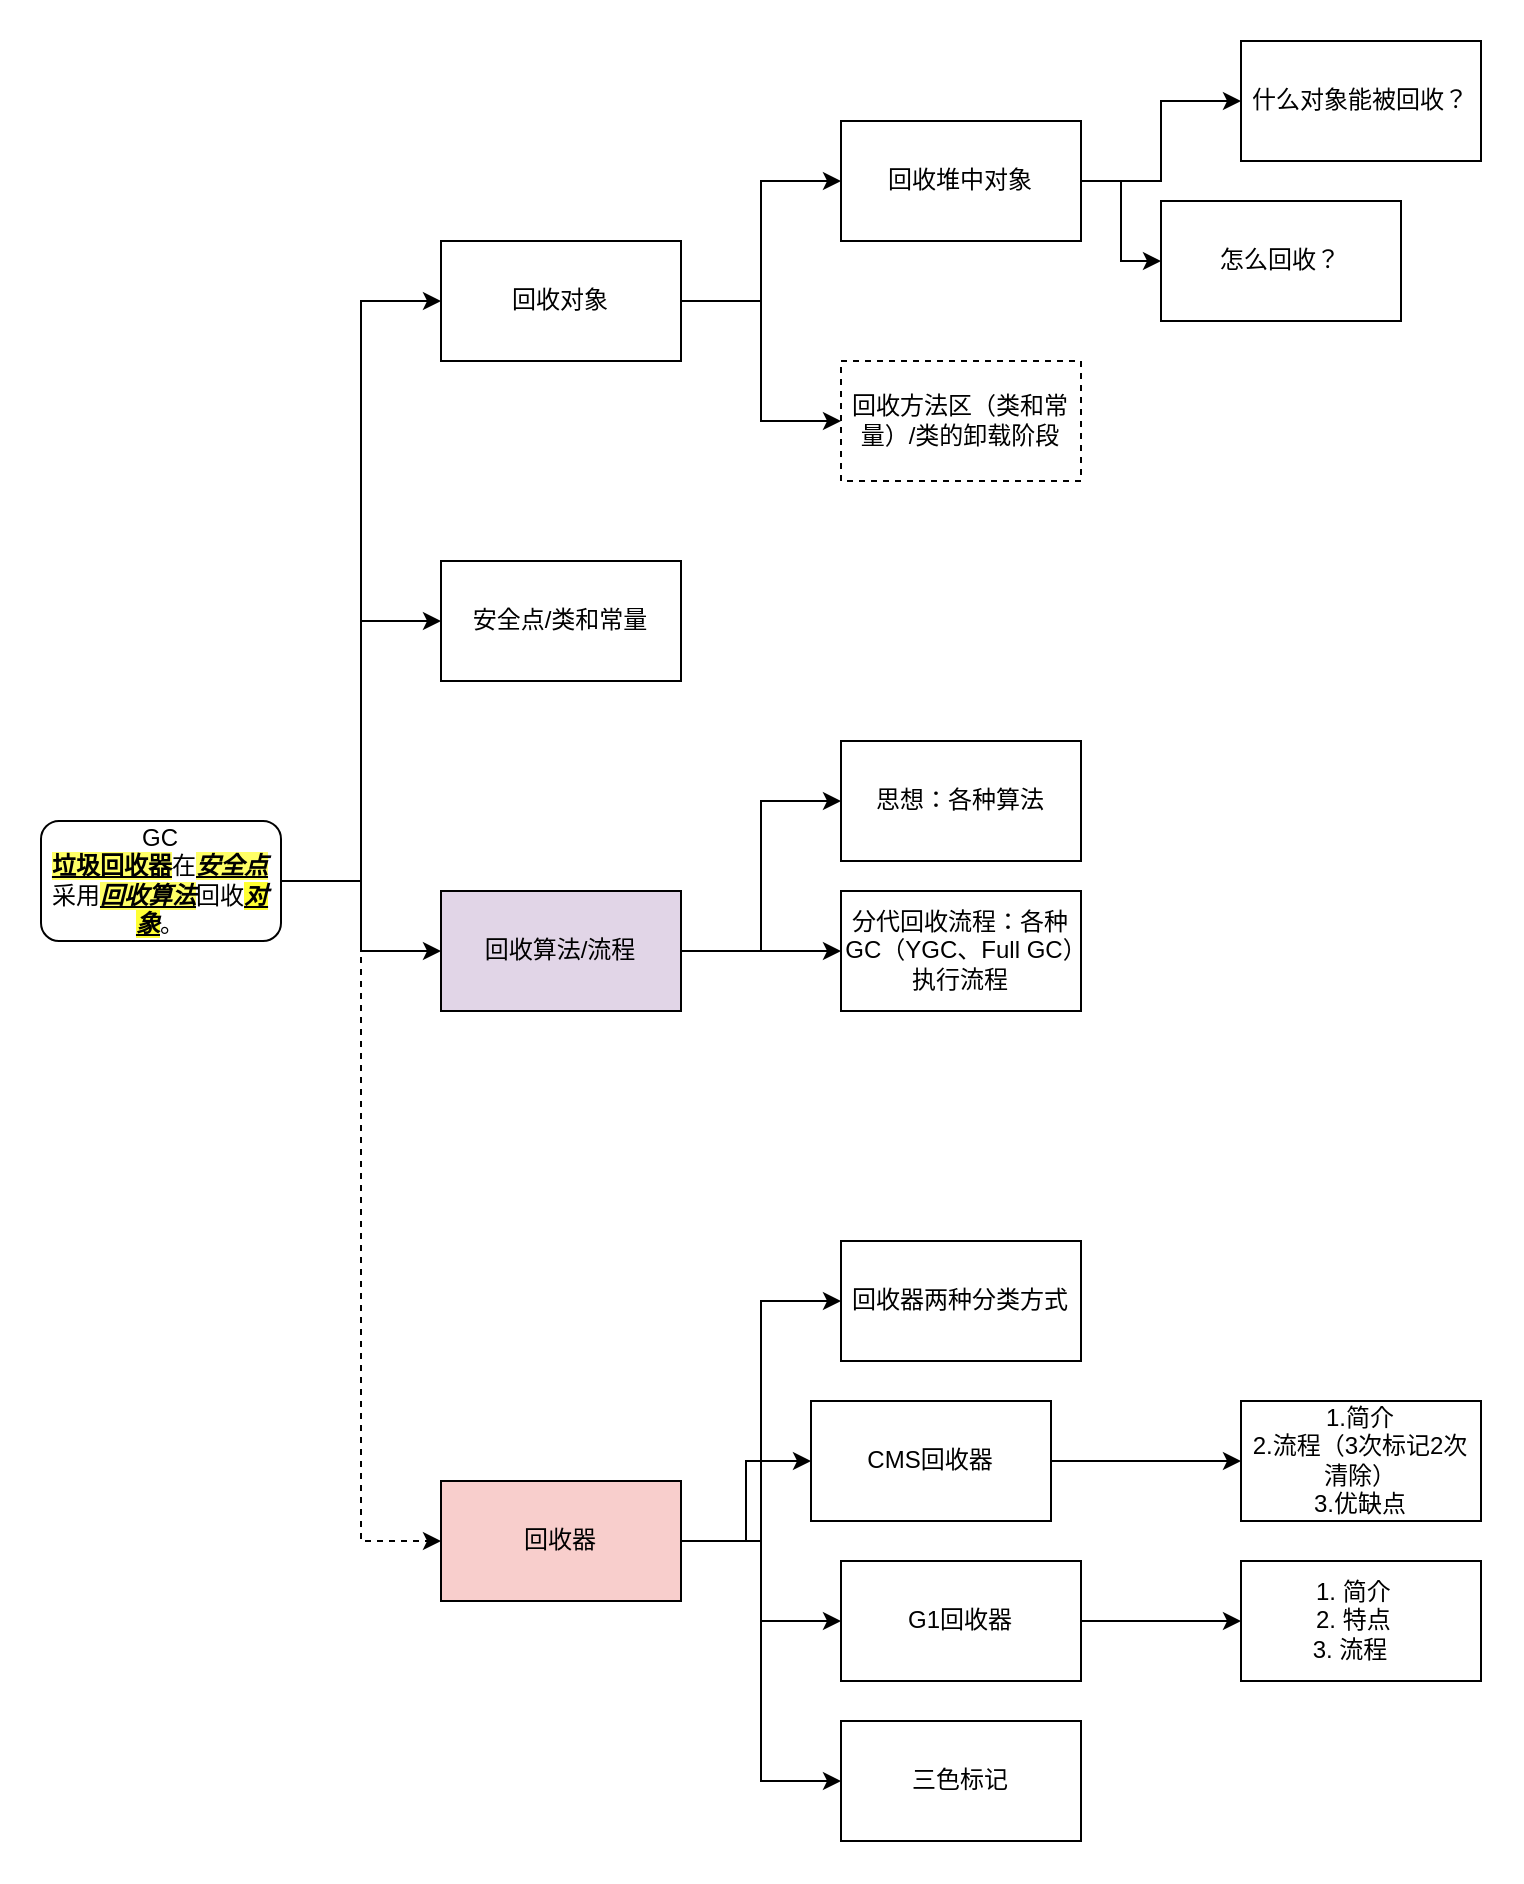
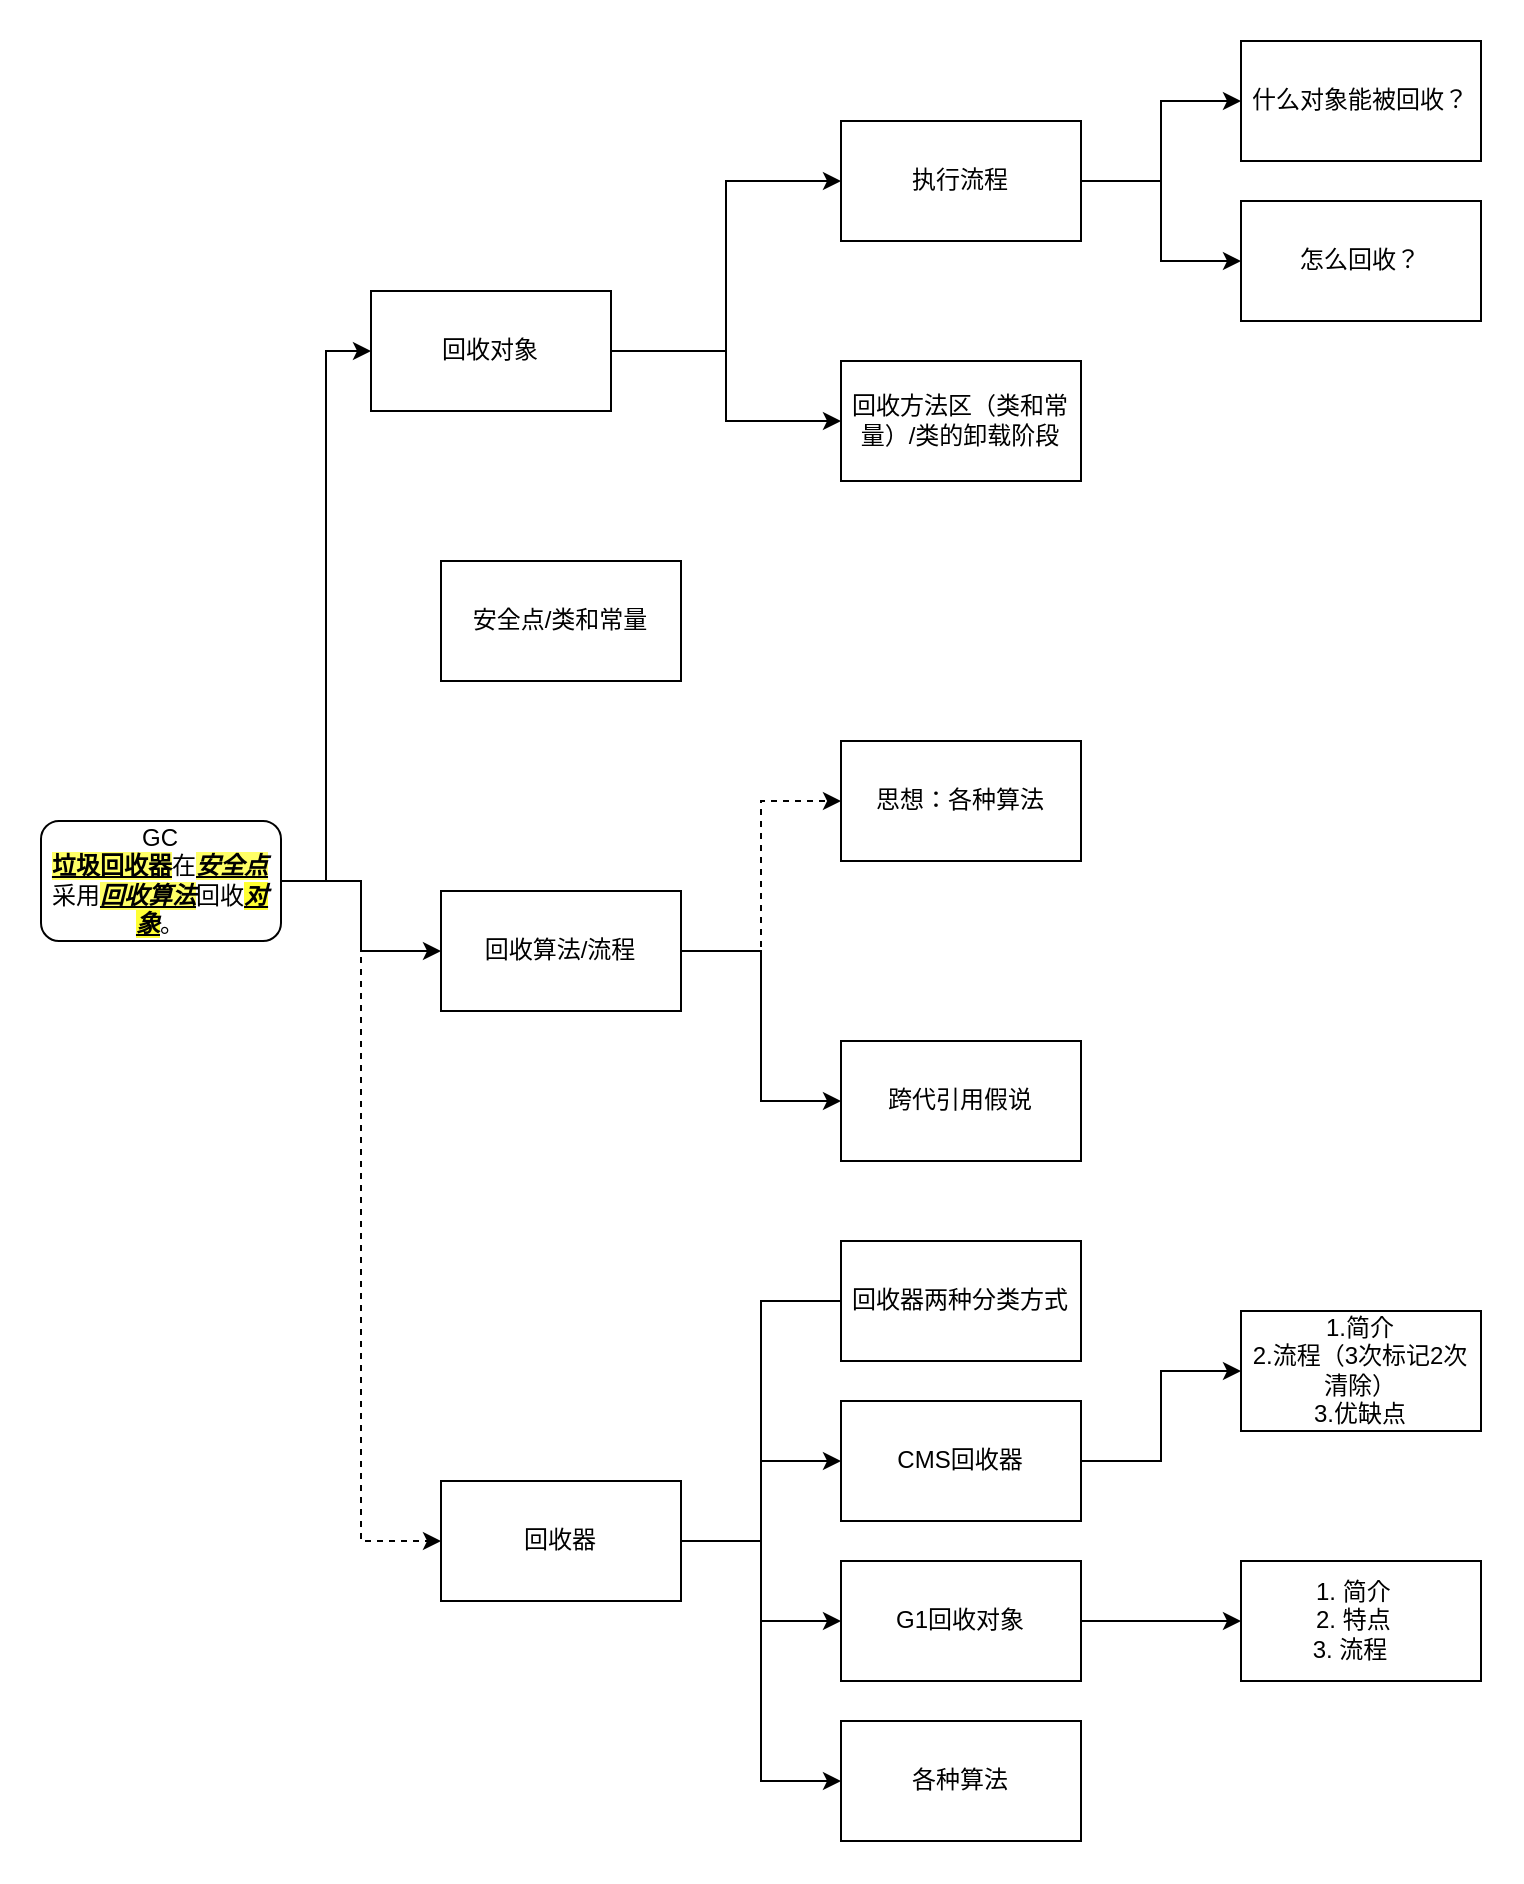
(961, 181) -> (961, 181)
(1281, 261) -> (1361, 261)
(561, 301) -> (491, 351)
(961, 421) -> (961, 421)
(396, 621) -> none
(761, 841) -> (761, 841)
(561, 951) -> (561, 951)
(796, 951) -> none
(961, 951) -> none
none -> (761, 1061)
none -> (961, 1101)
(826, 1301) -> (831, 1301)
(931, 1461) -> (961, 1461)
(1361, 1461) -> (1361, 1371)
(561, 1541) -> (561, 1541)
(961, 1621) -> (961, 1621)
(961, 1781) -> (961, 1781)
